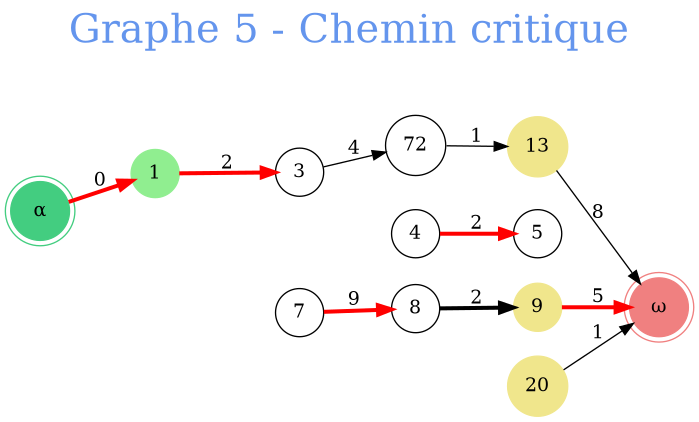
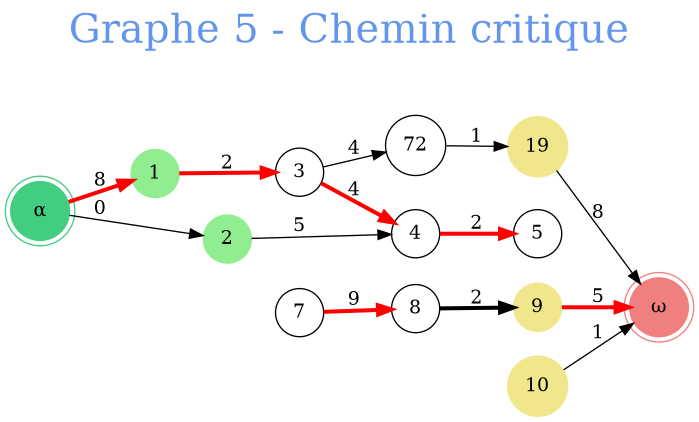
(538, 147) -> (538, 147)
(100, 181) -> (100, 181)
none -> (351, 200)
none -> (227, 239)
(538, 386) -> (538, 386)
